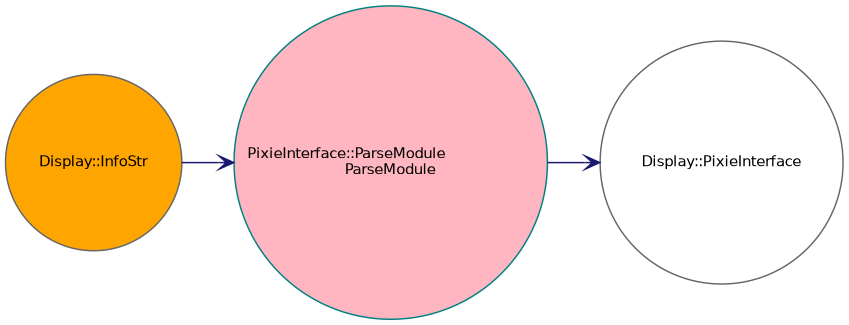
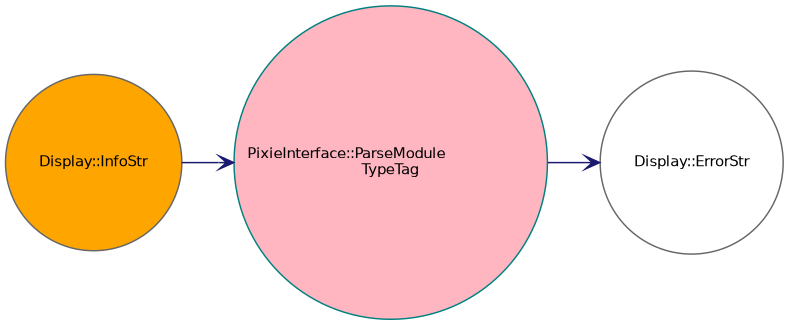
(391, 163) -> (391, 163)
(722, 163) -> (692, 163)
